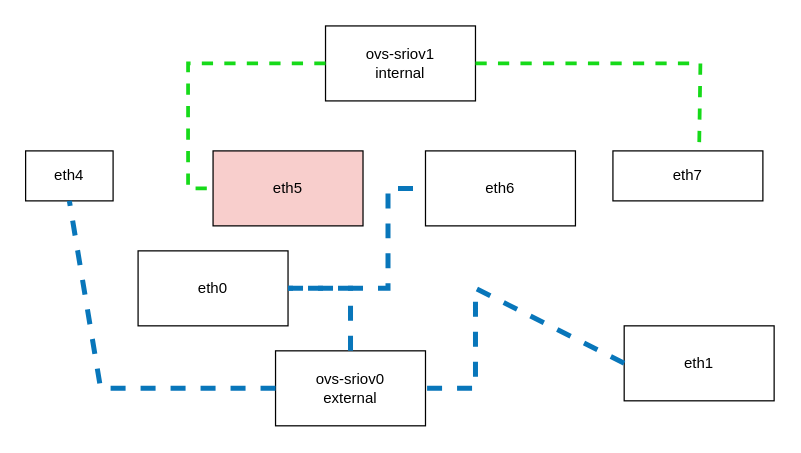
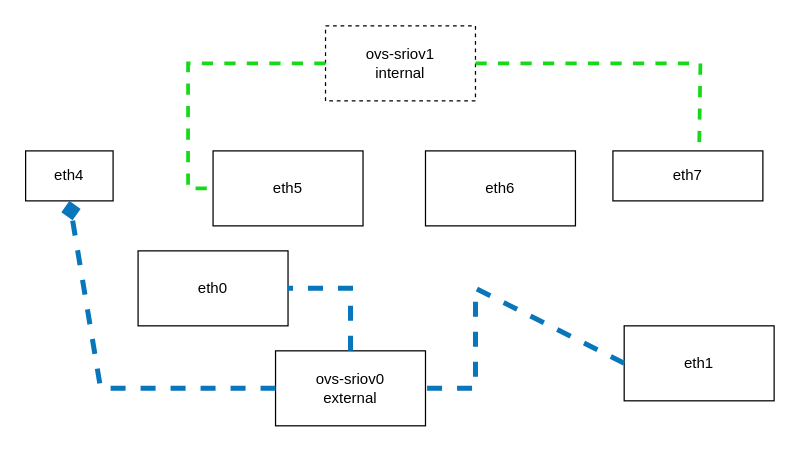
(401, 63) -> (401, 63)
(288, 188) -> (288, 188)
(71, 211) -> (73, 219)
(385, 288) -> none
